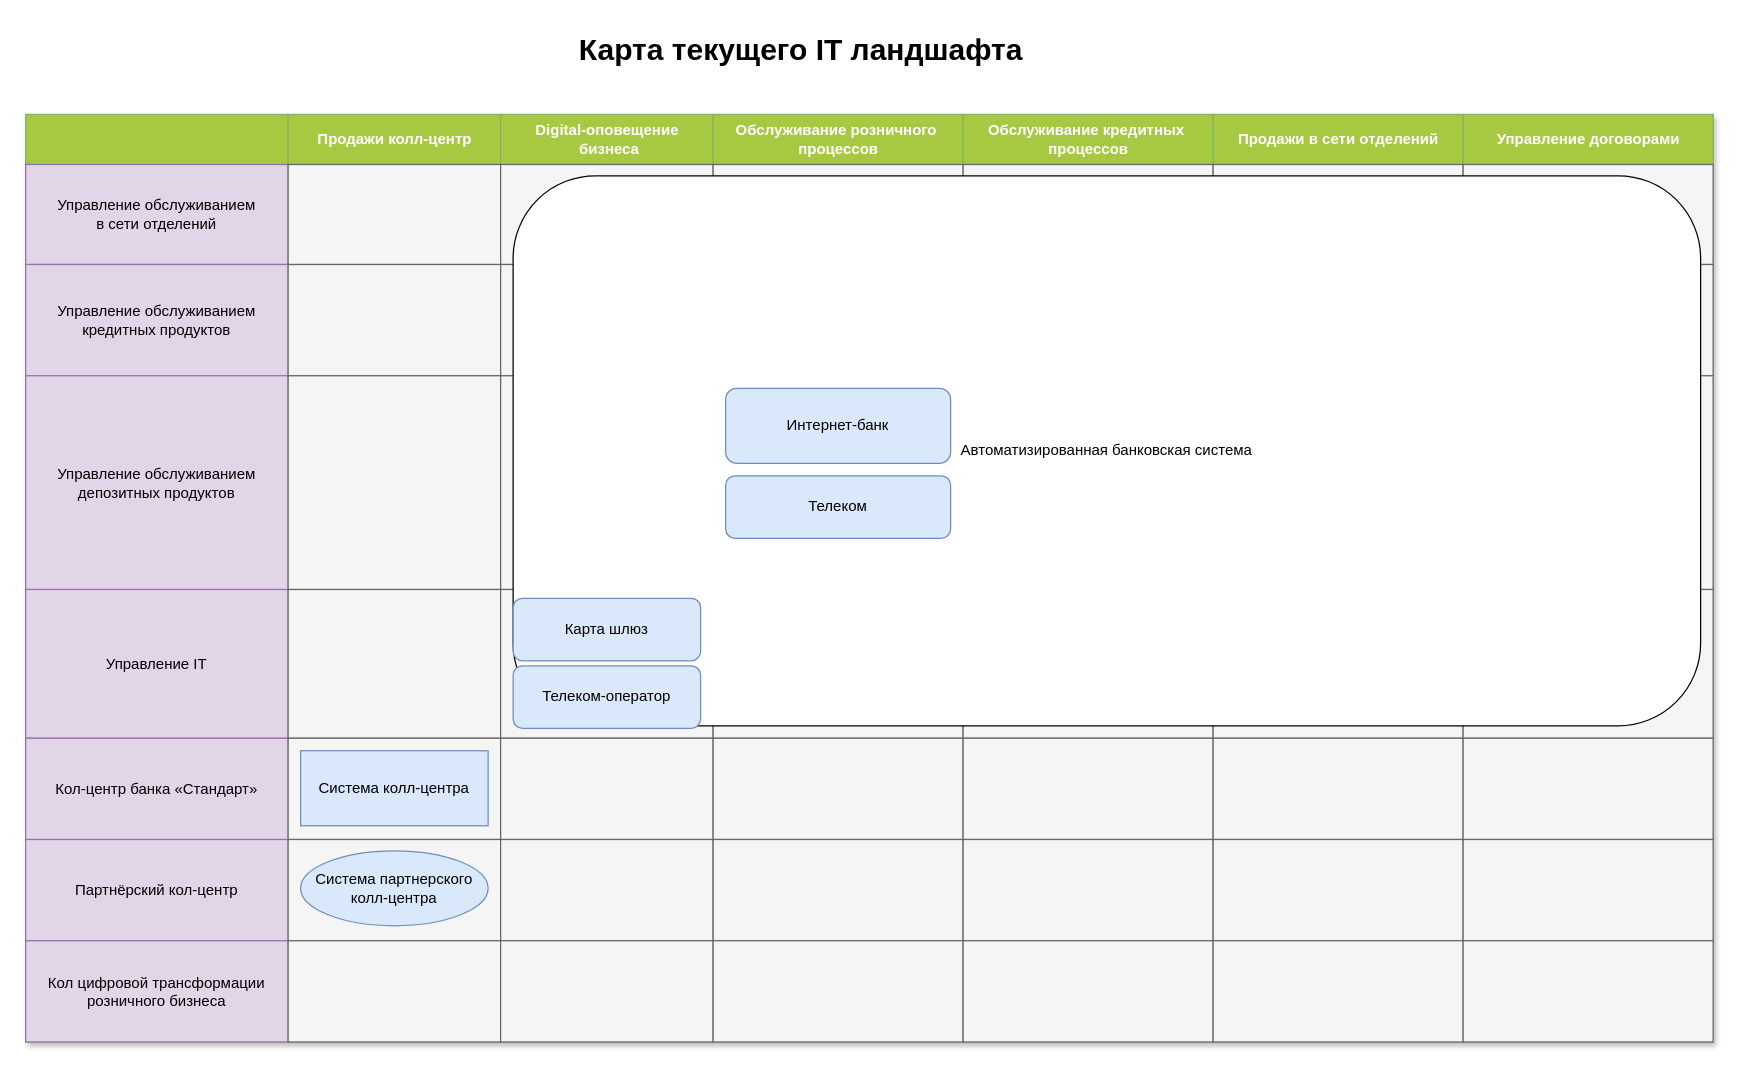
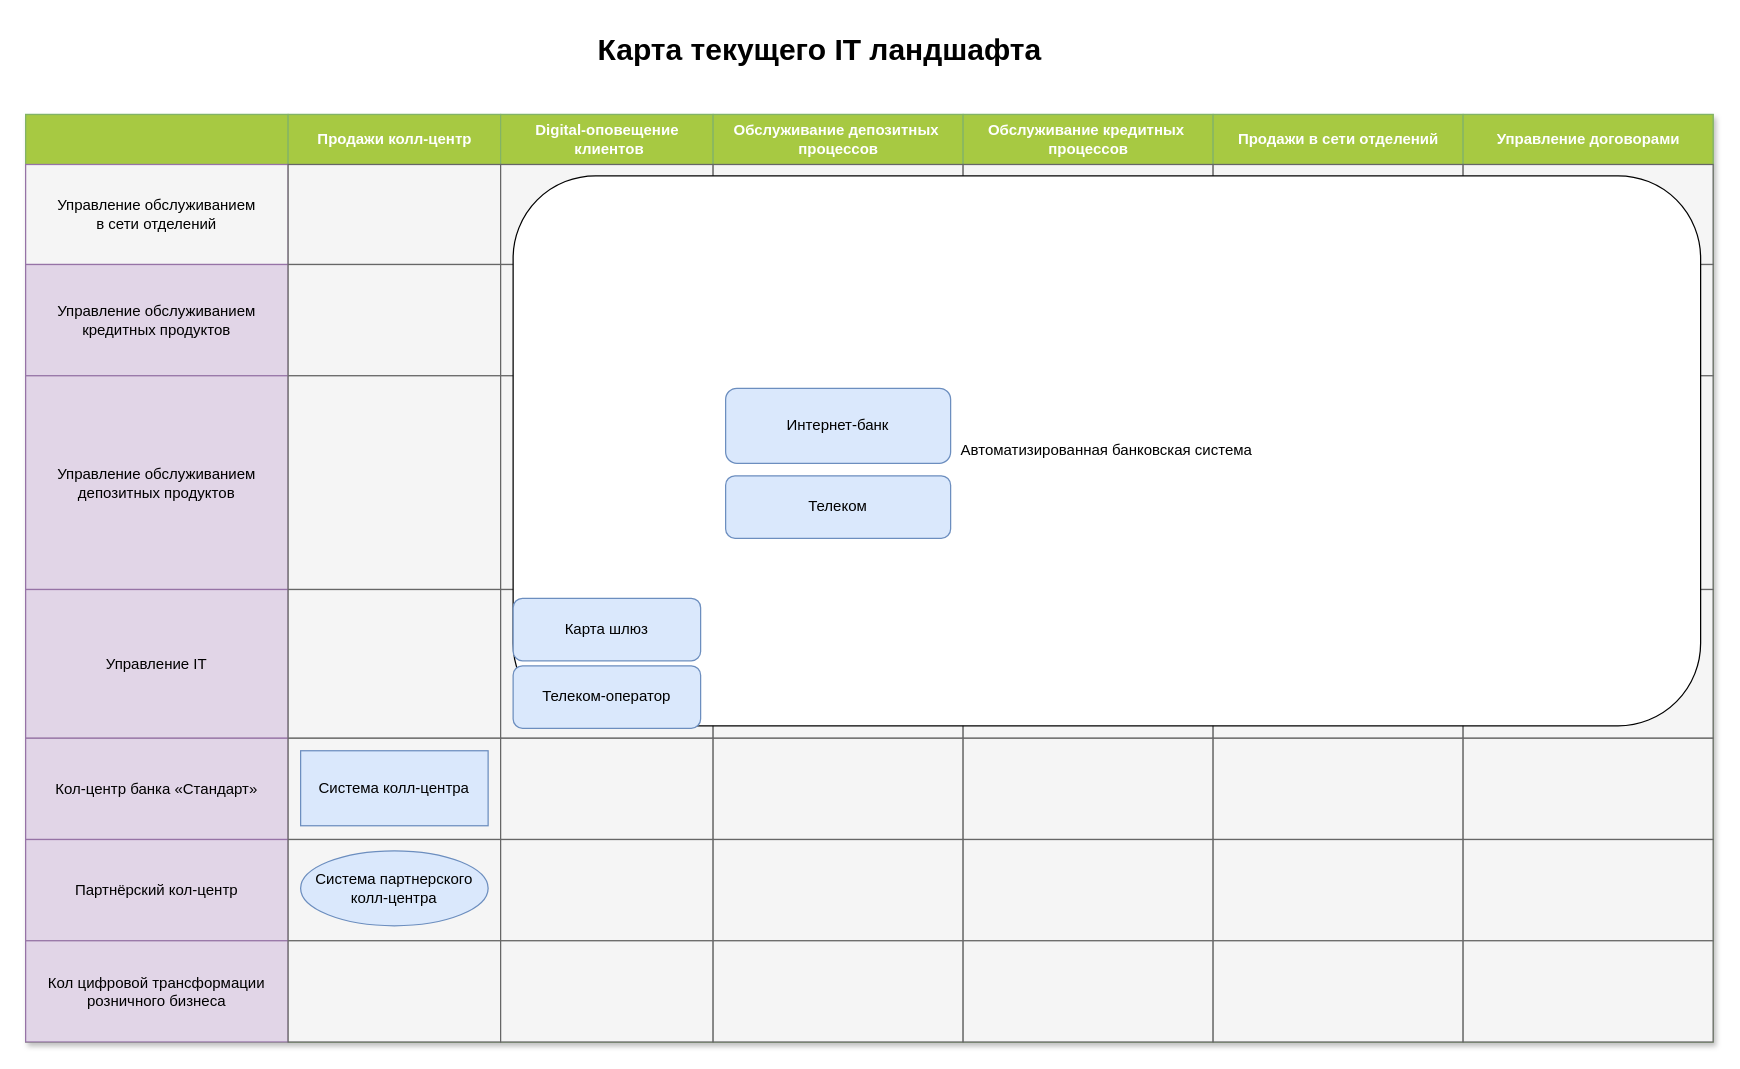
(801, 51) -> (819, 51)
(608, 139) -> (608, 139)
(839, 139) -> (839, 139)
(157, 214) -> (157, 214)
